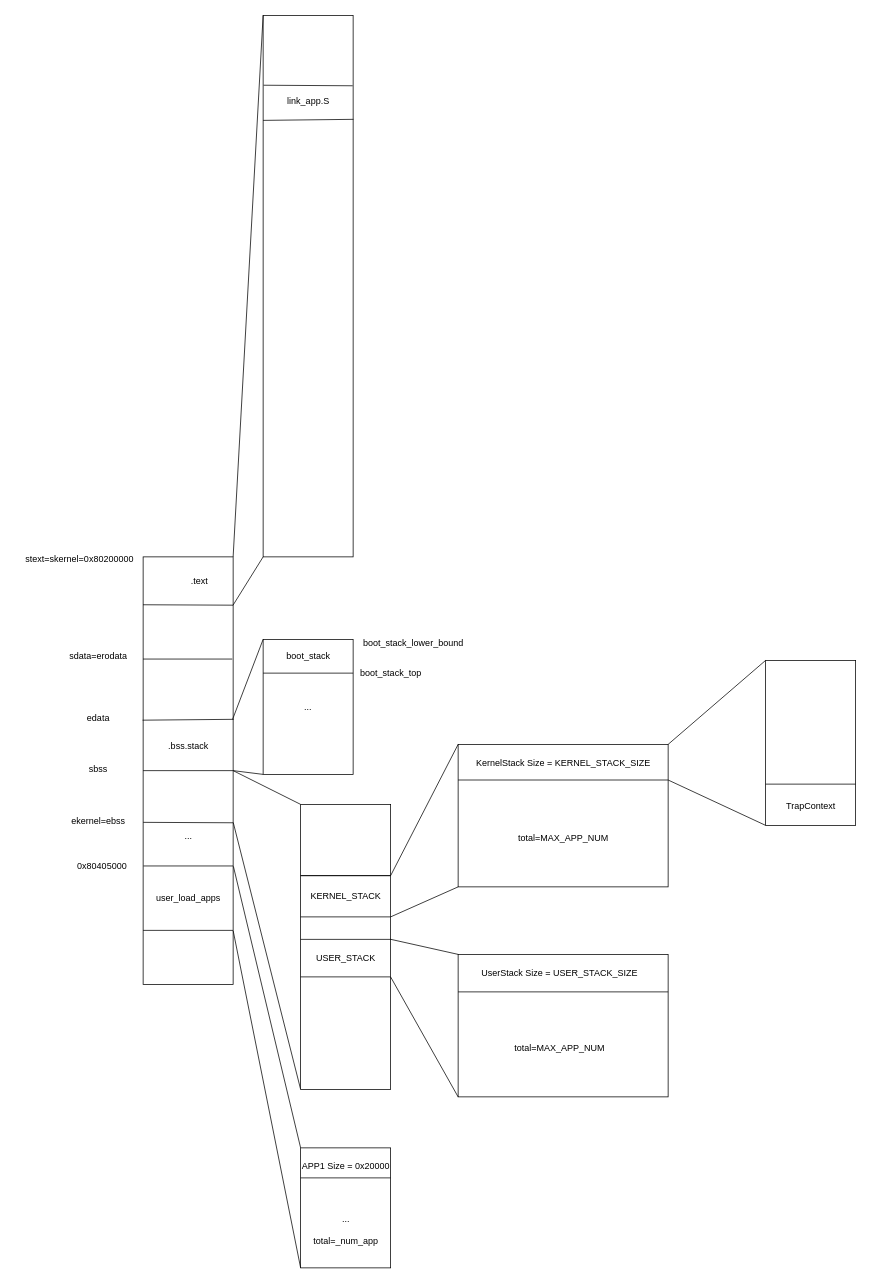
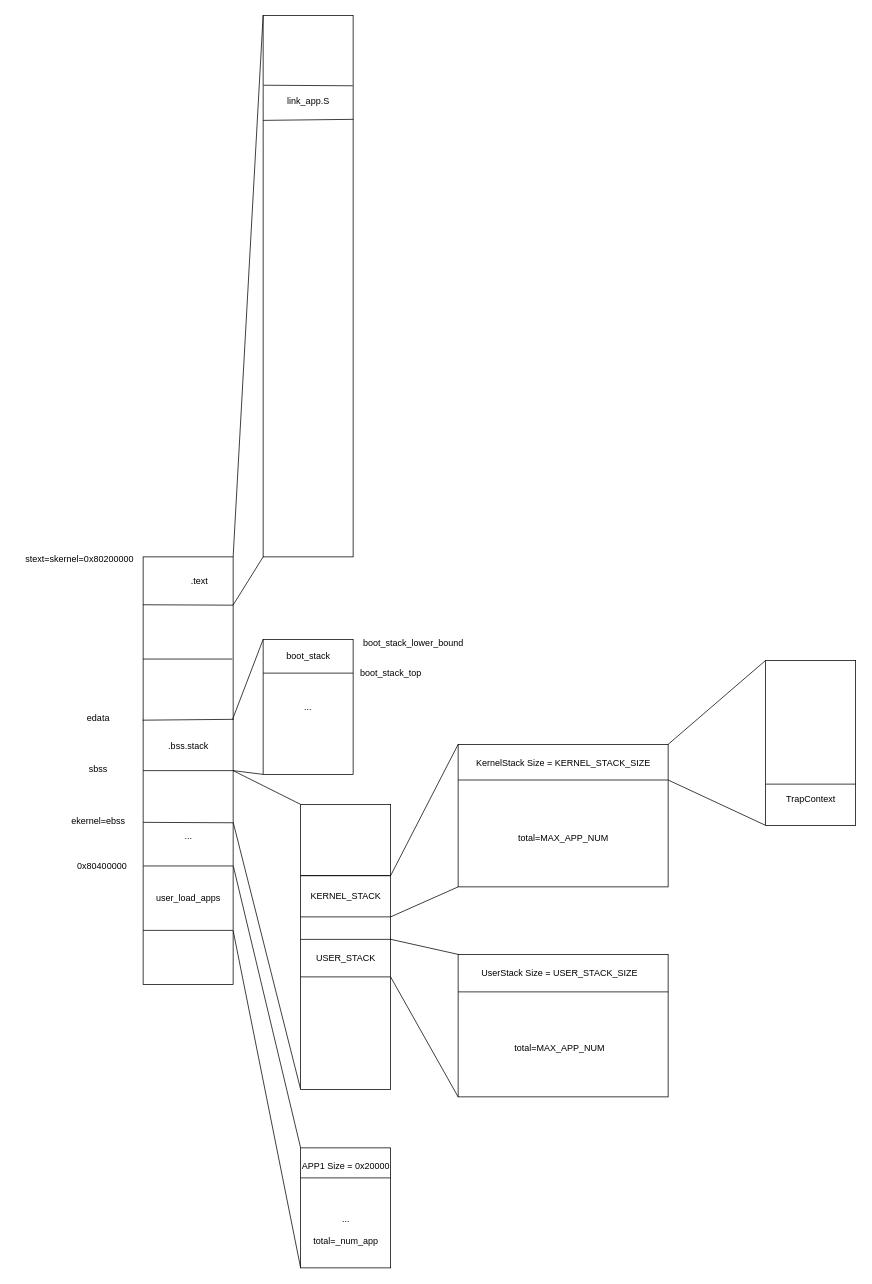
(98, 657) -> none
(810, 807) -> (810, 799)
(102, 867) -> (102, 867)
